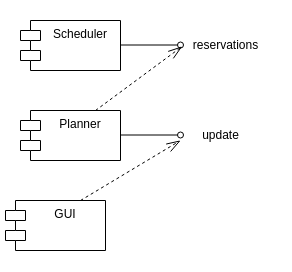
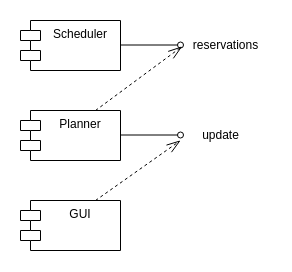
(56, 226) -> (71, 226)
